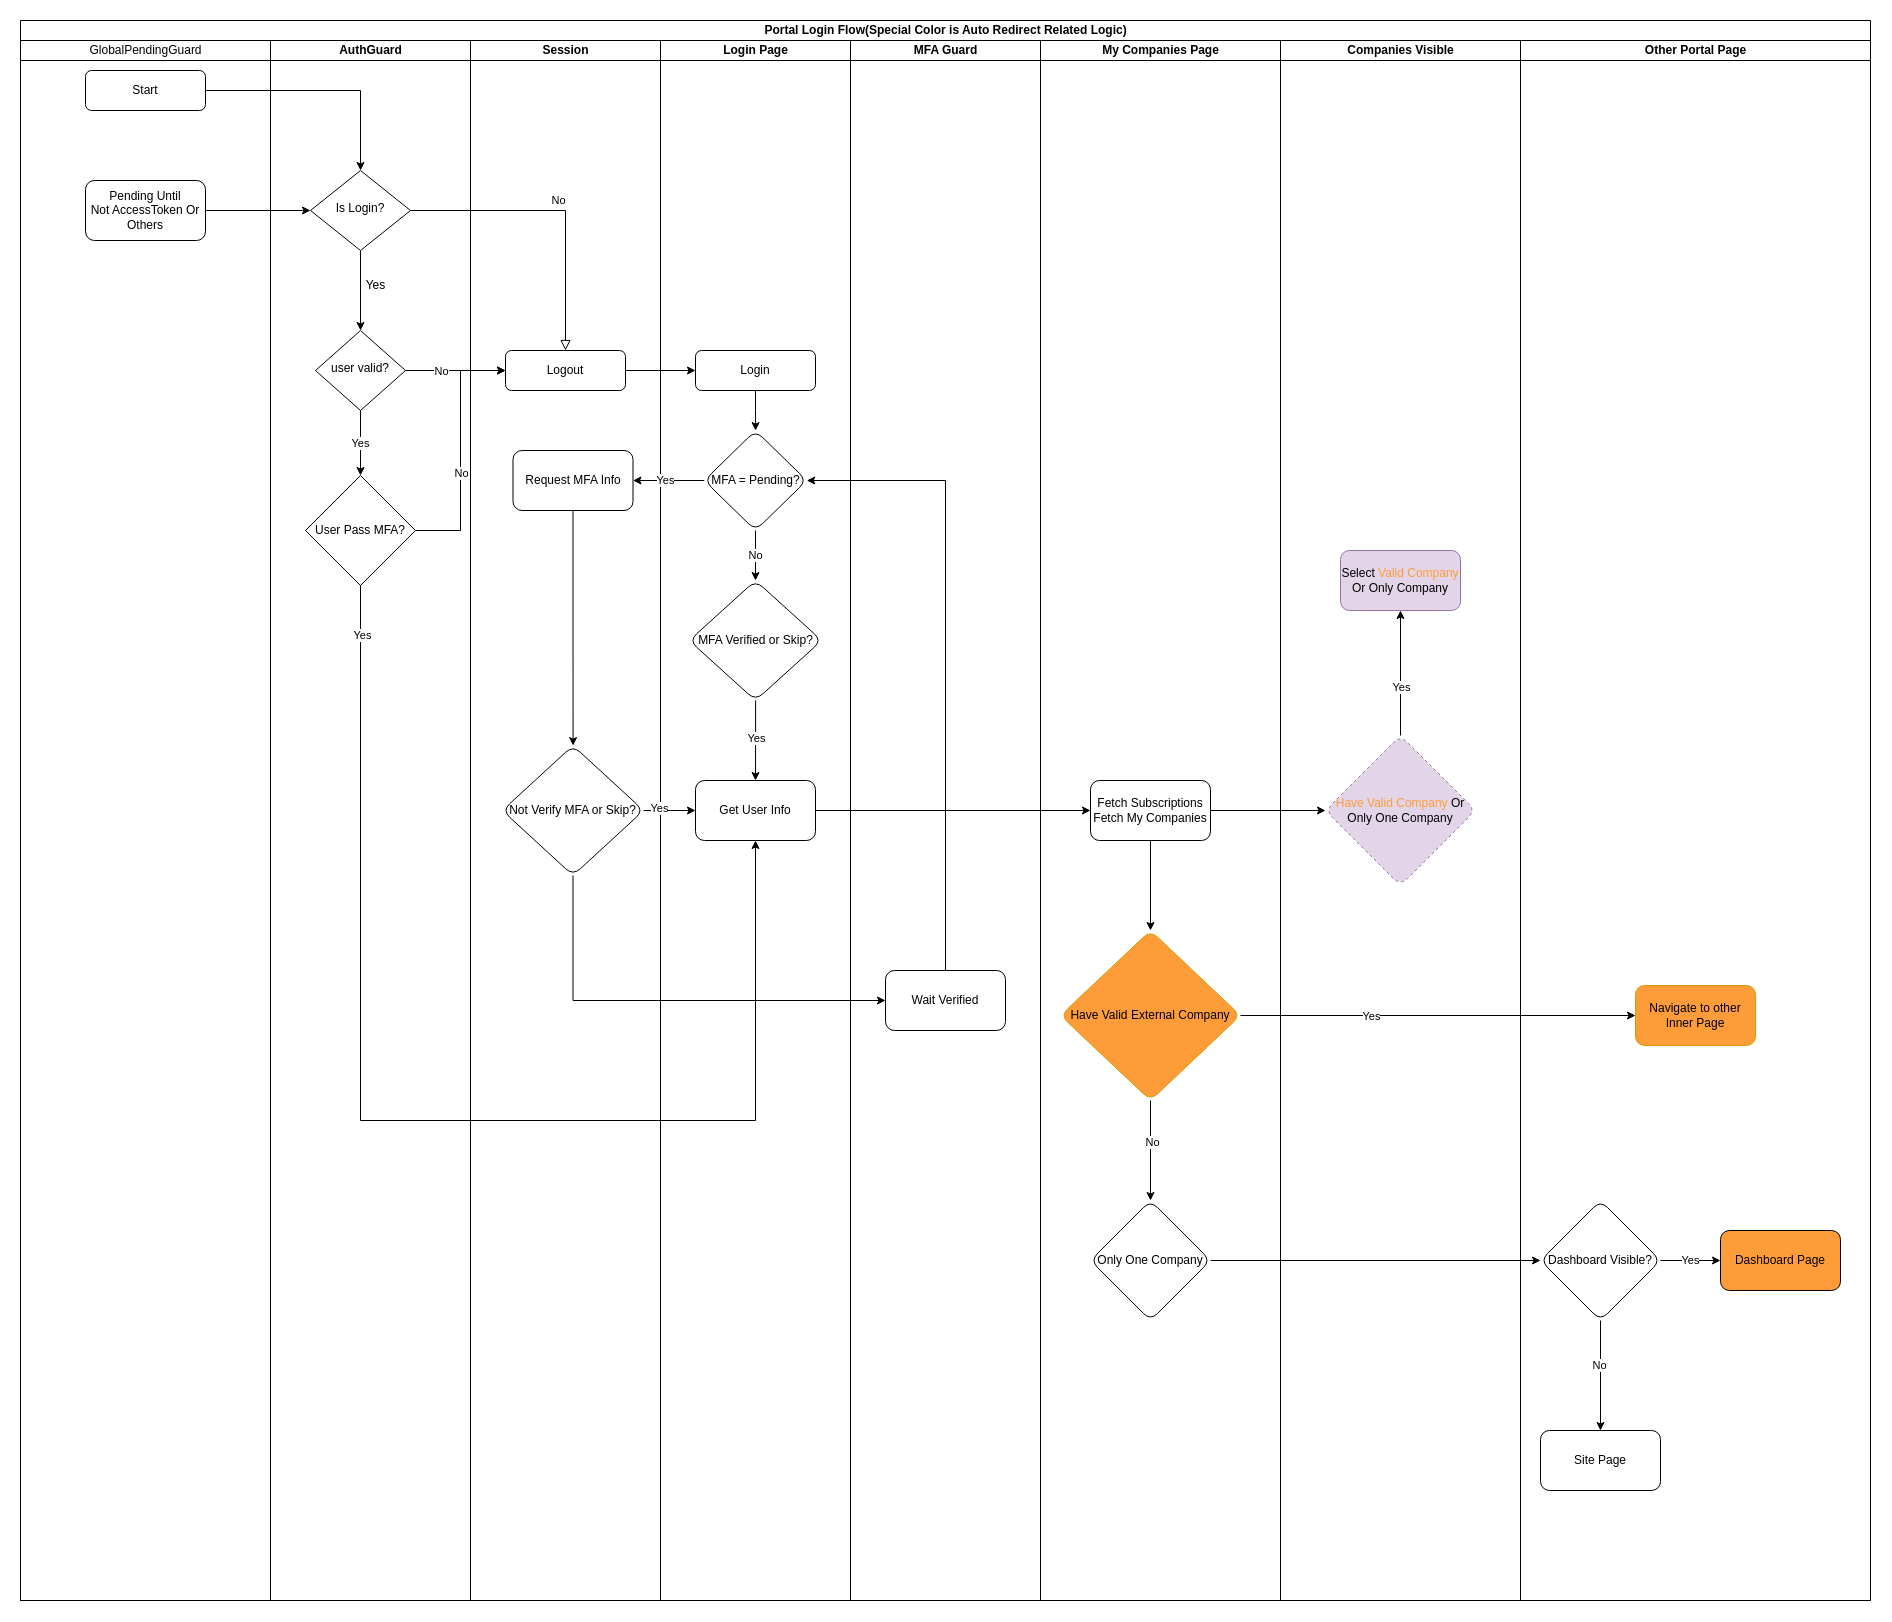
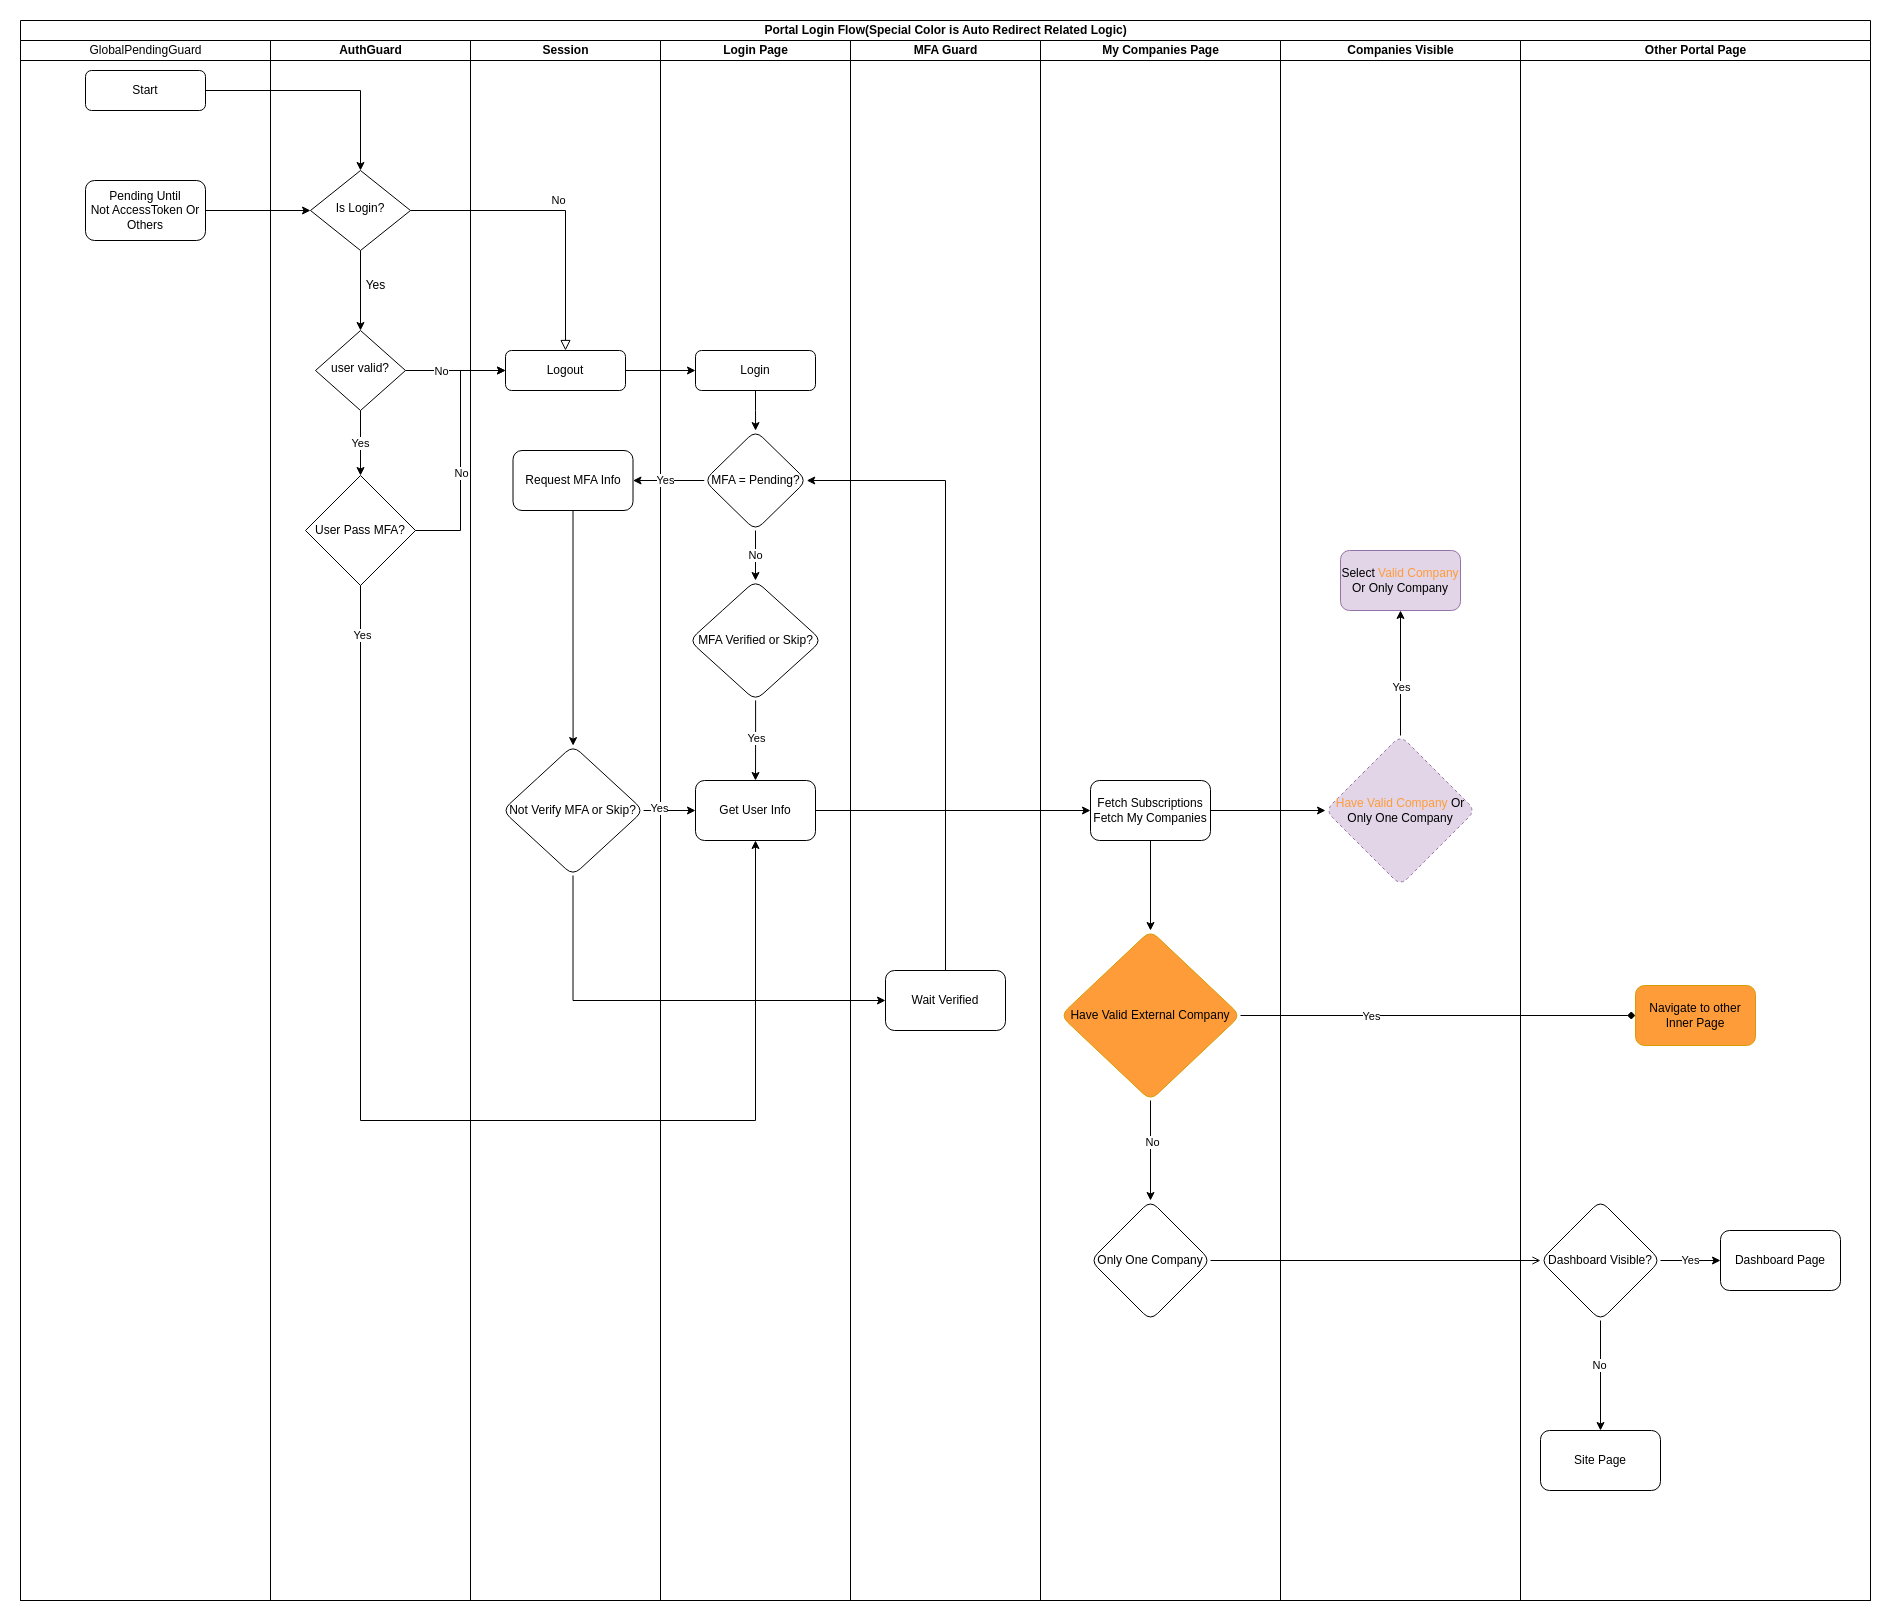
(1627, 1016) -> (1626, 1016)
(1532, 1261) -> (1534, 1261)
(1781, 1261) -> (1781, 1261)
